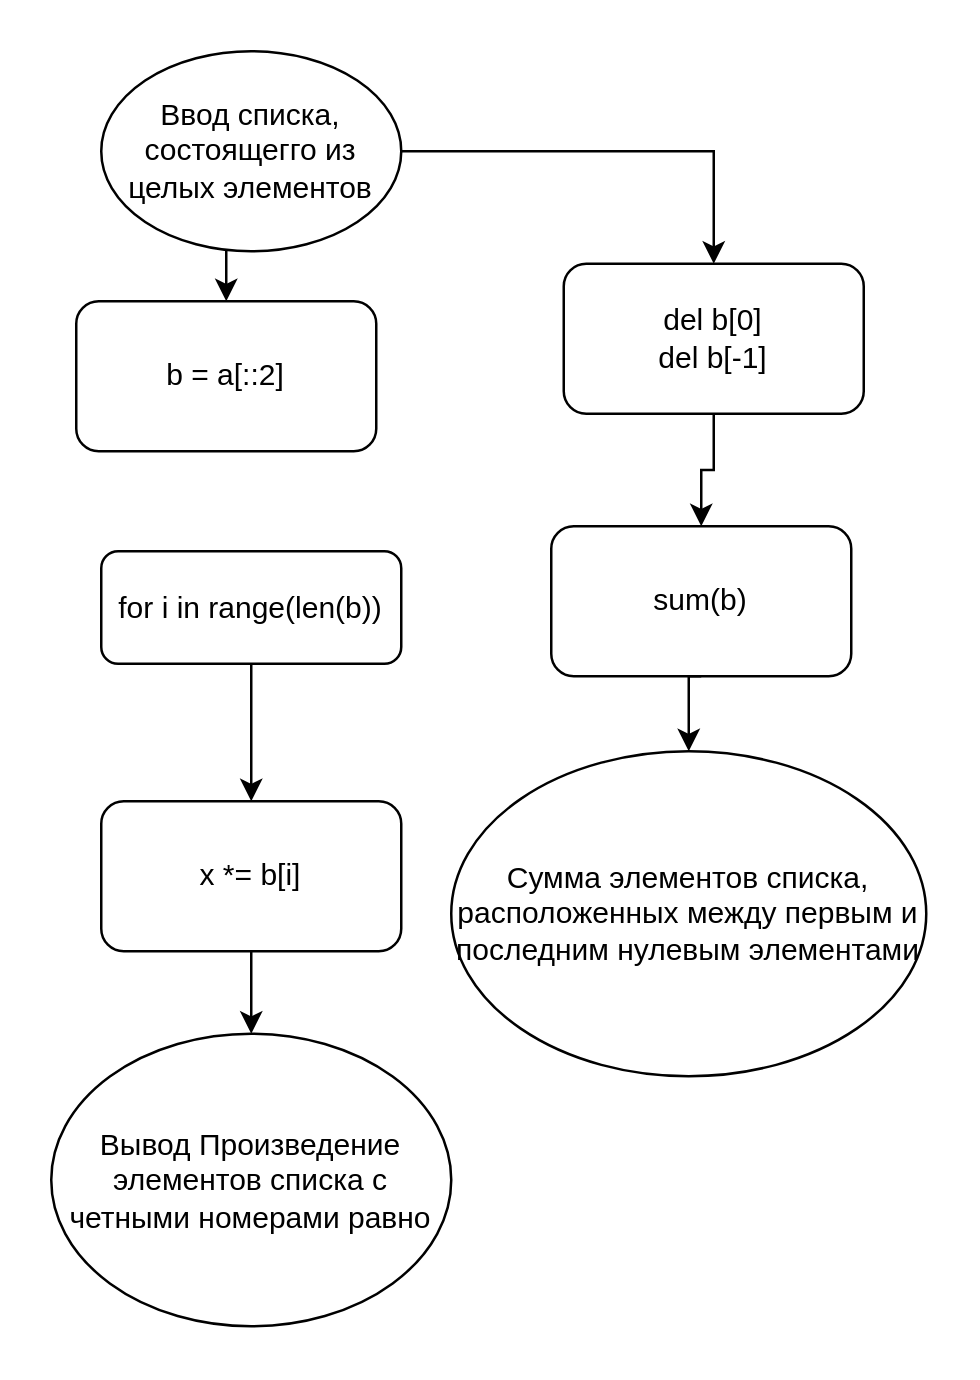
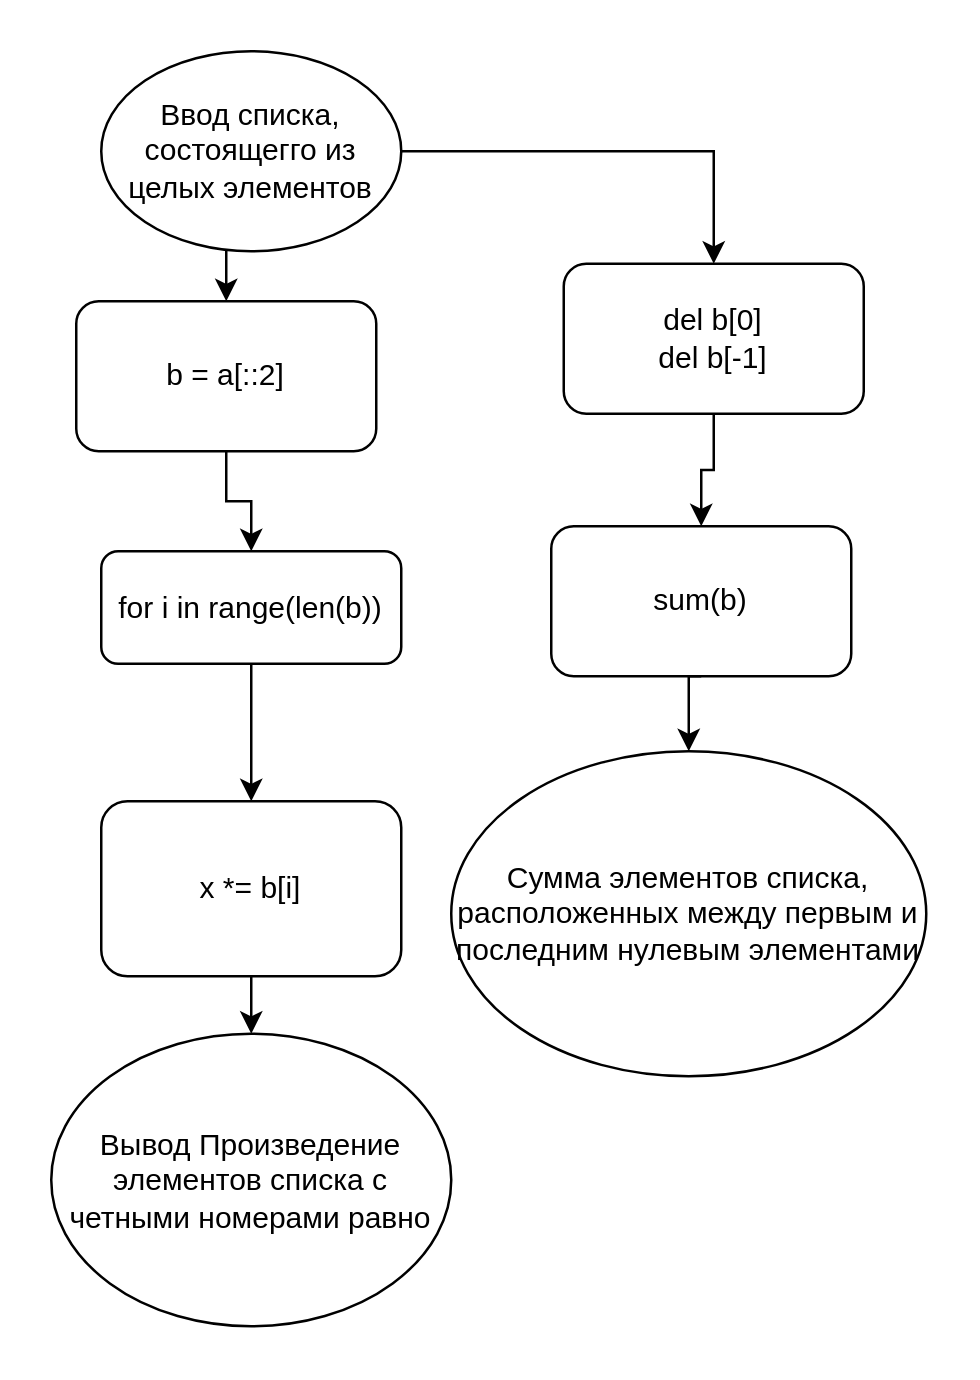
none -> (230, 501)
(251, 876) -> (251, 889)
